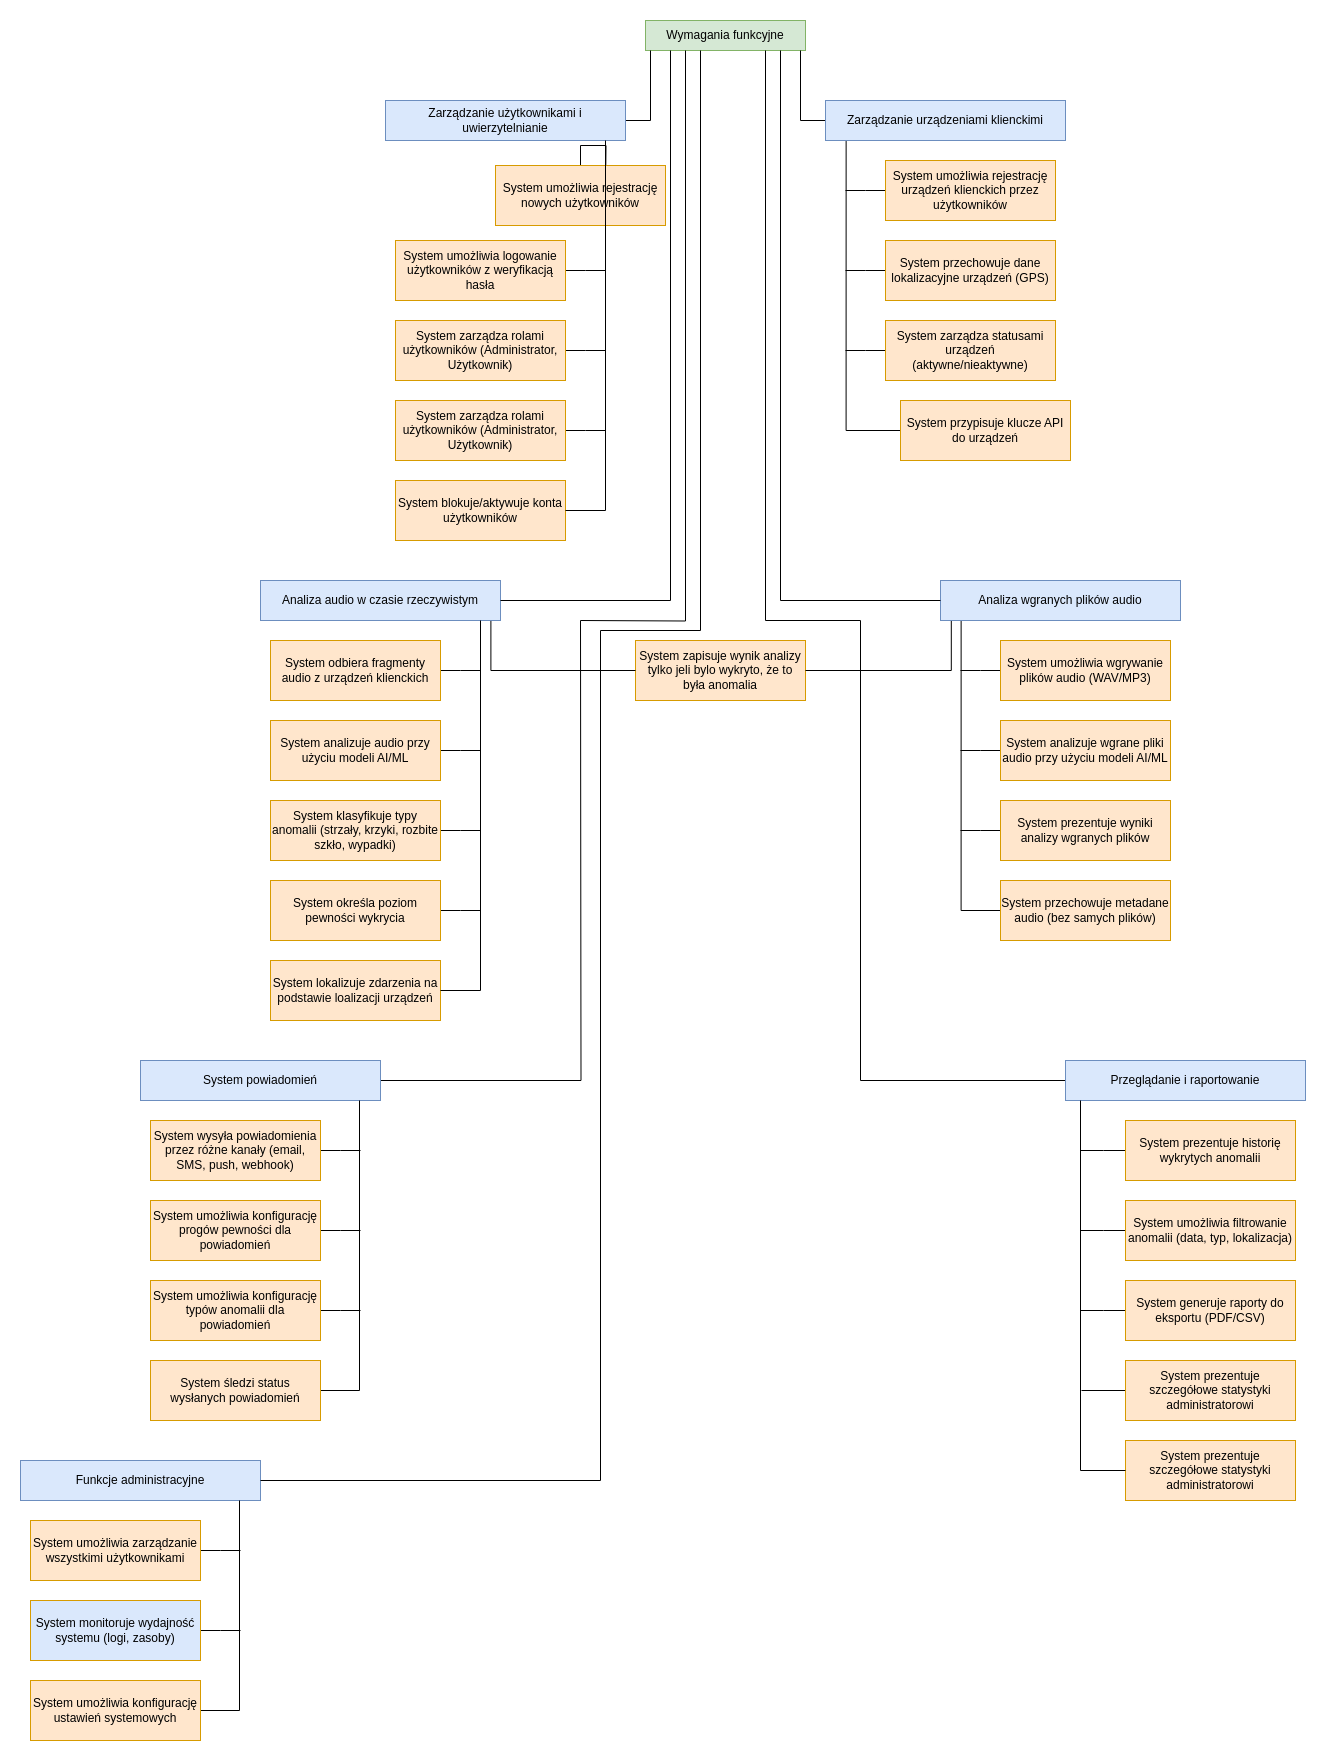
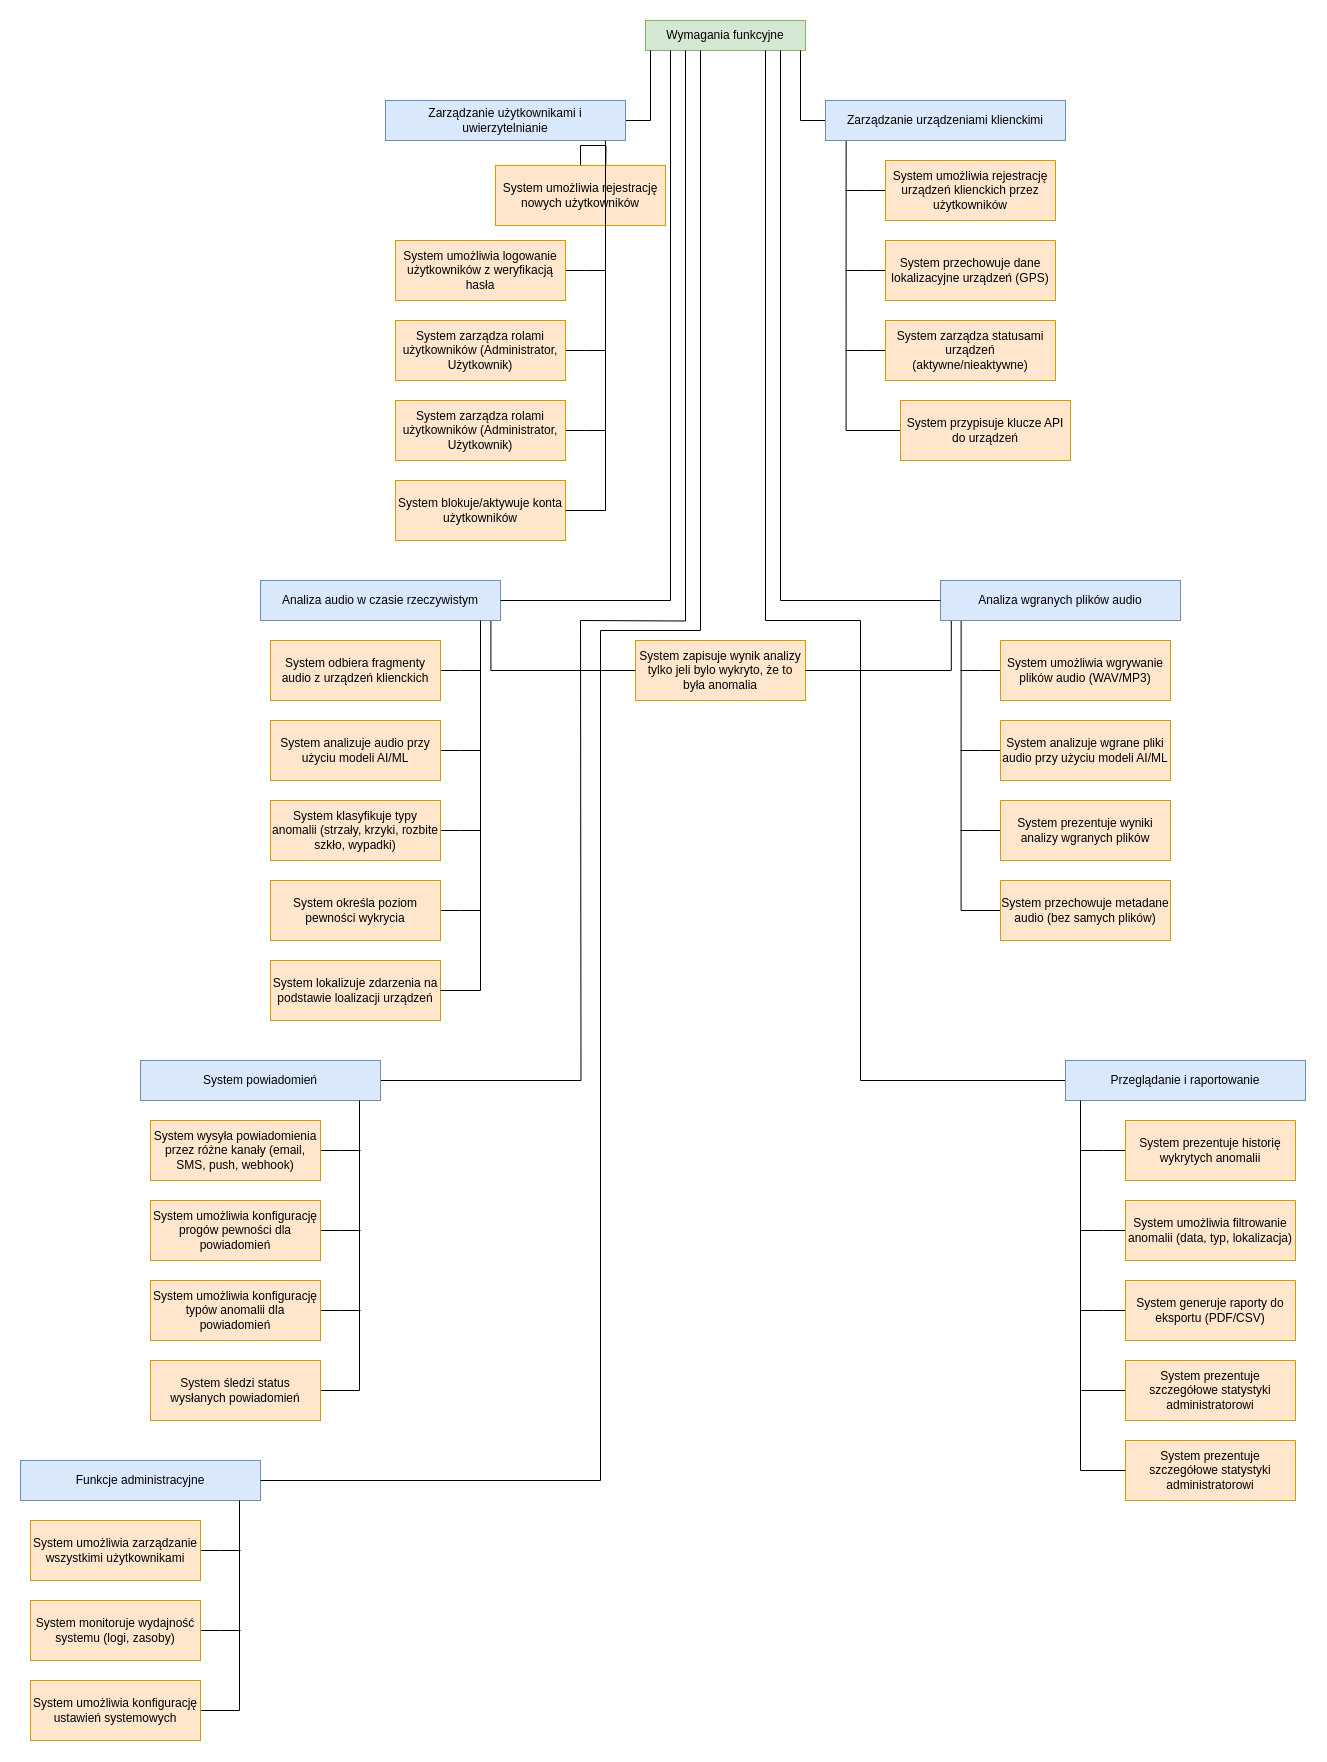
(116, 1631) -> (116, 1631)
